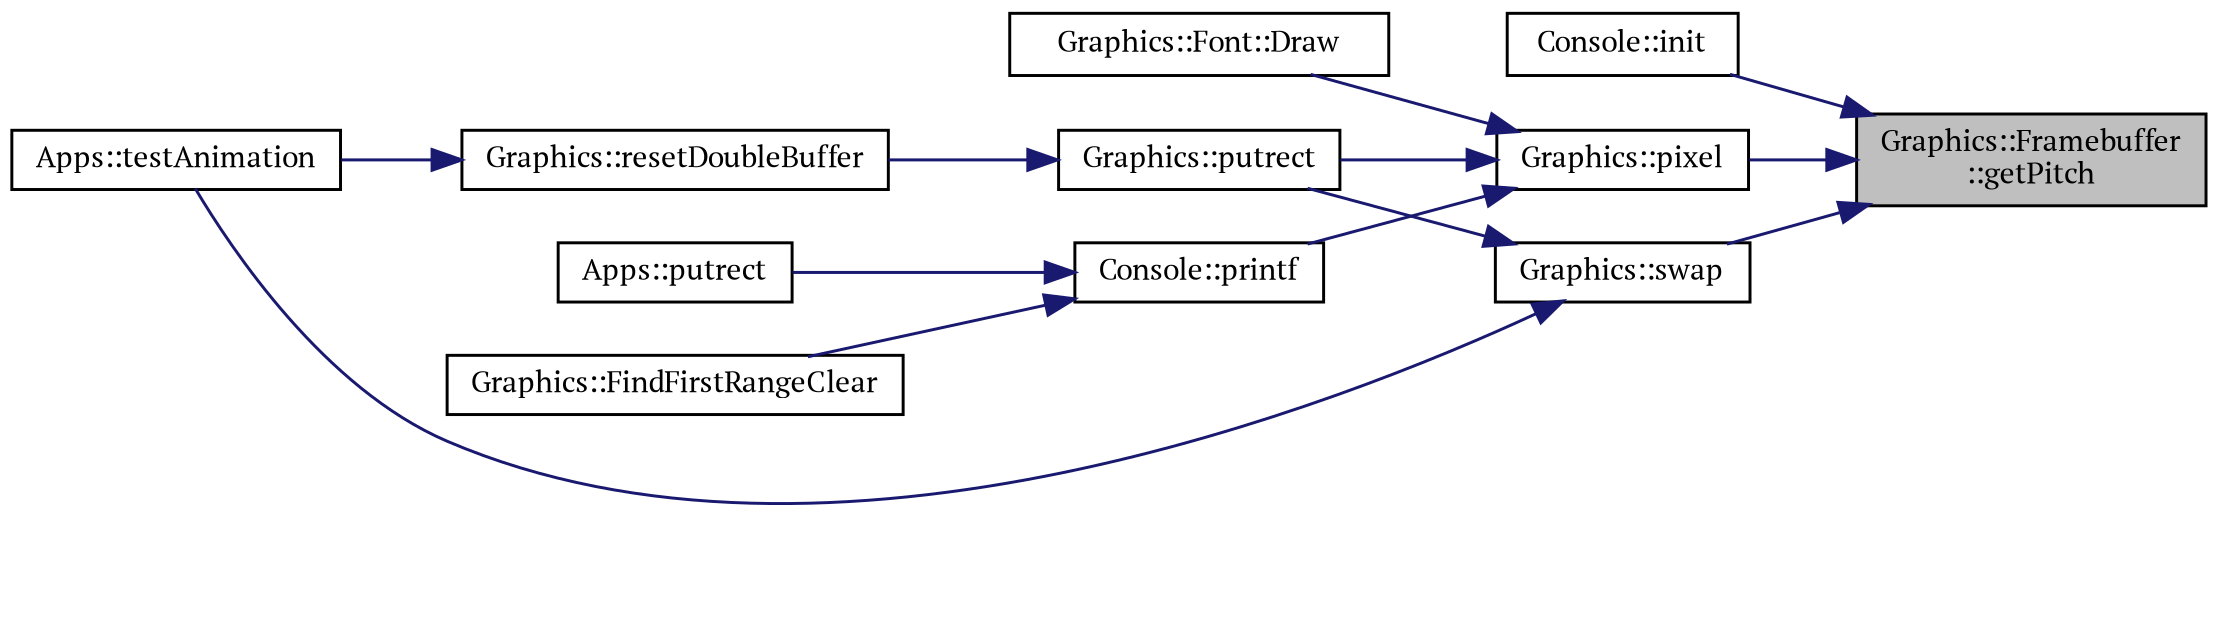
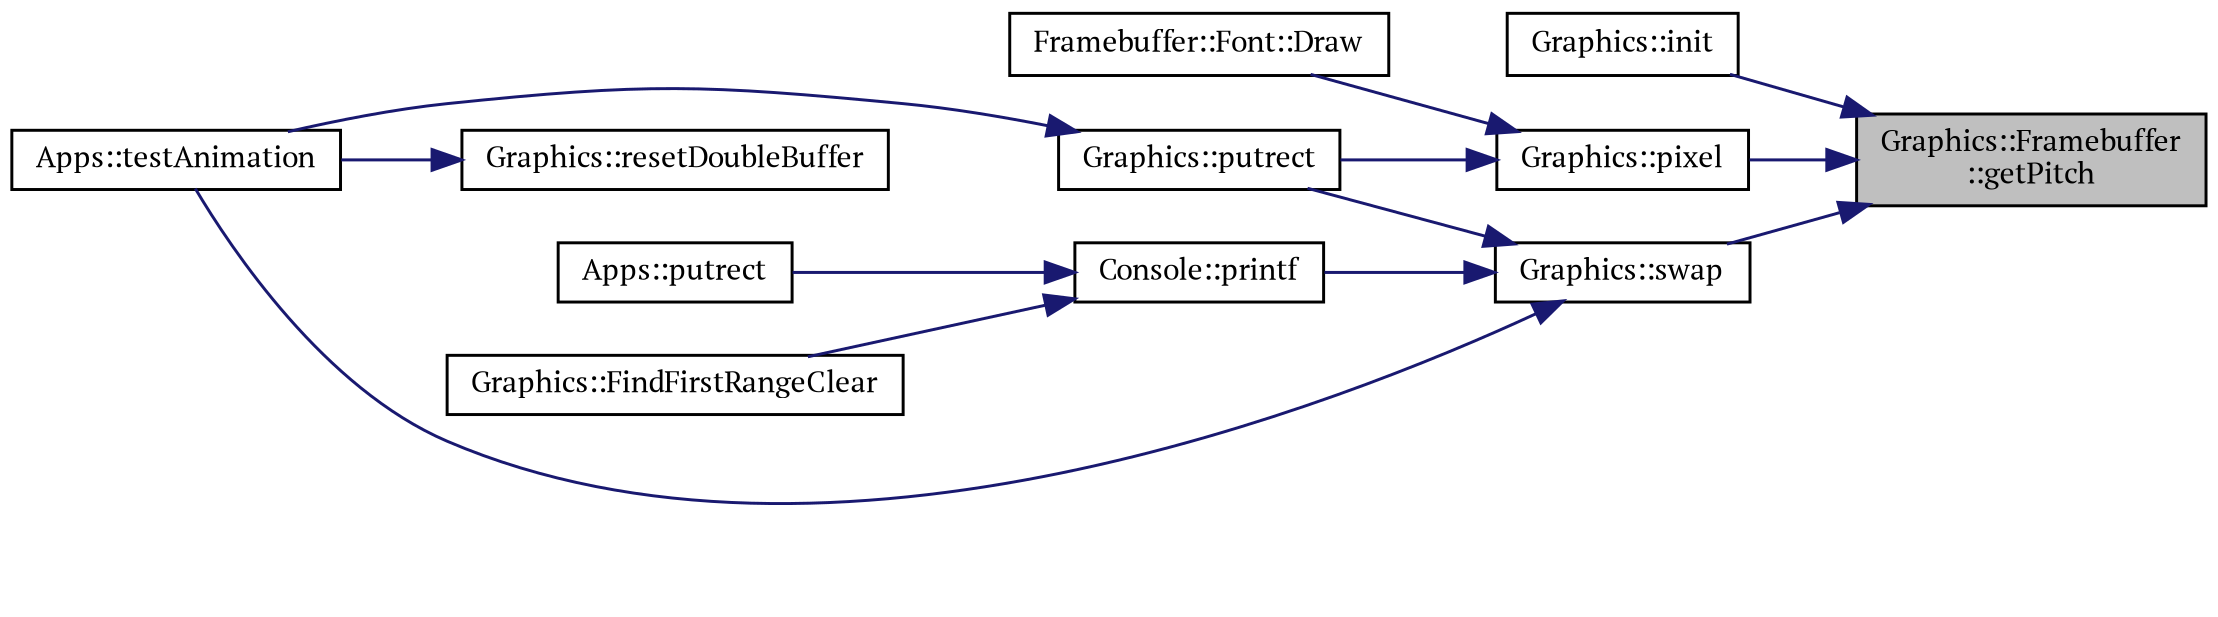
(1199, 44) -> (1199, 44)
(1623, 44) -> (1623, 44)
(958, 160) -> (667, 89)
(1374, 226) -> (1395, 272)
